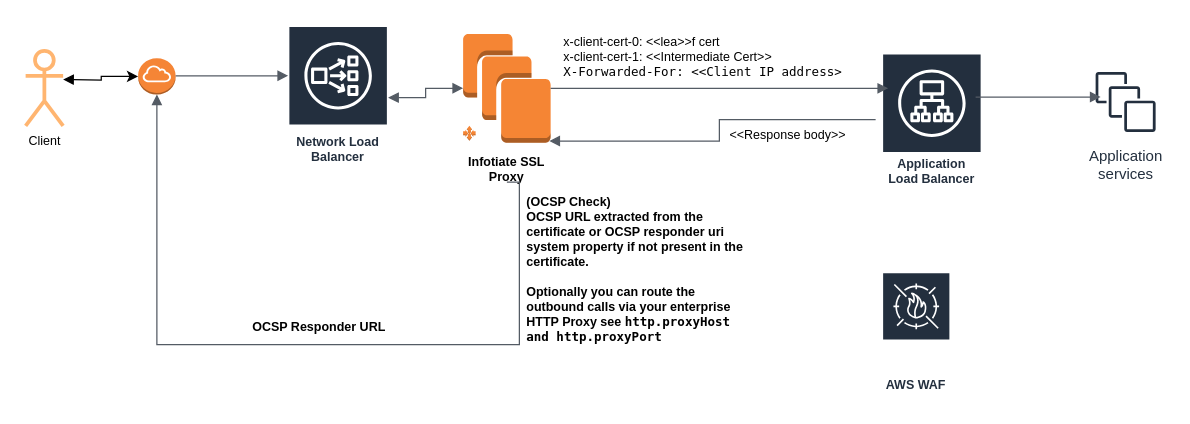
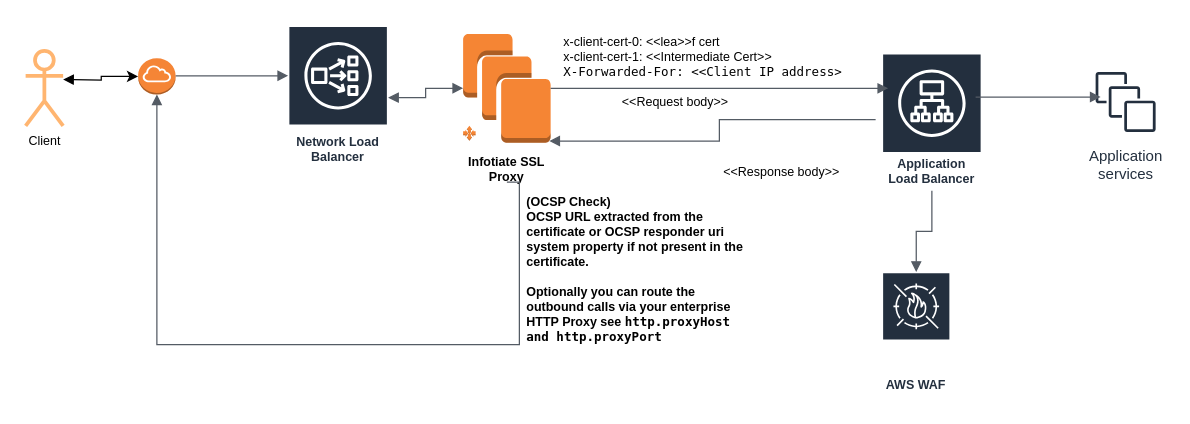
none -> (676, 102)
(788, 134) -> (782, 172)
none -> (930, 231)
(319, 327) -> none
